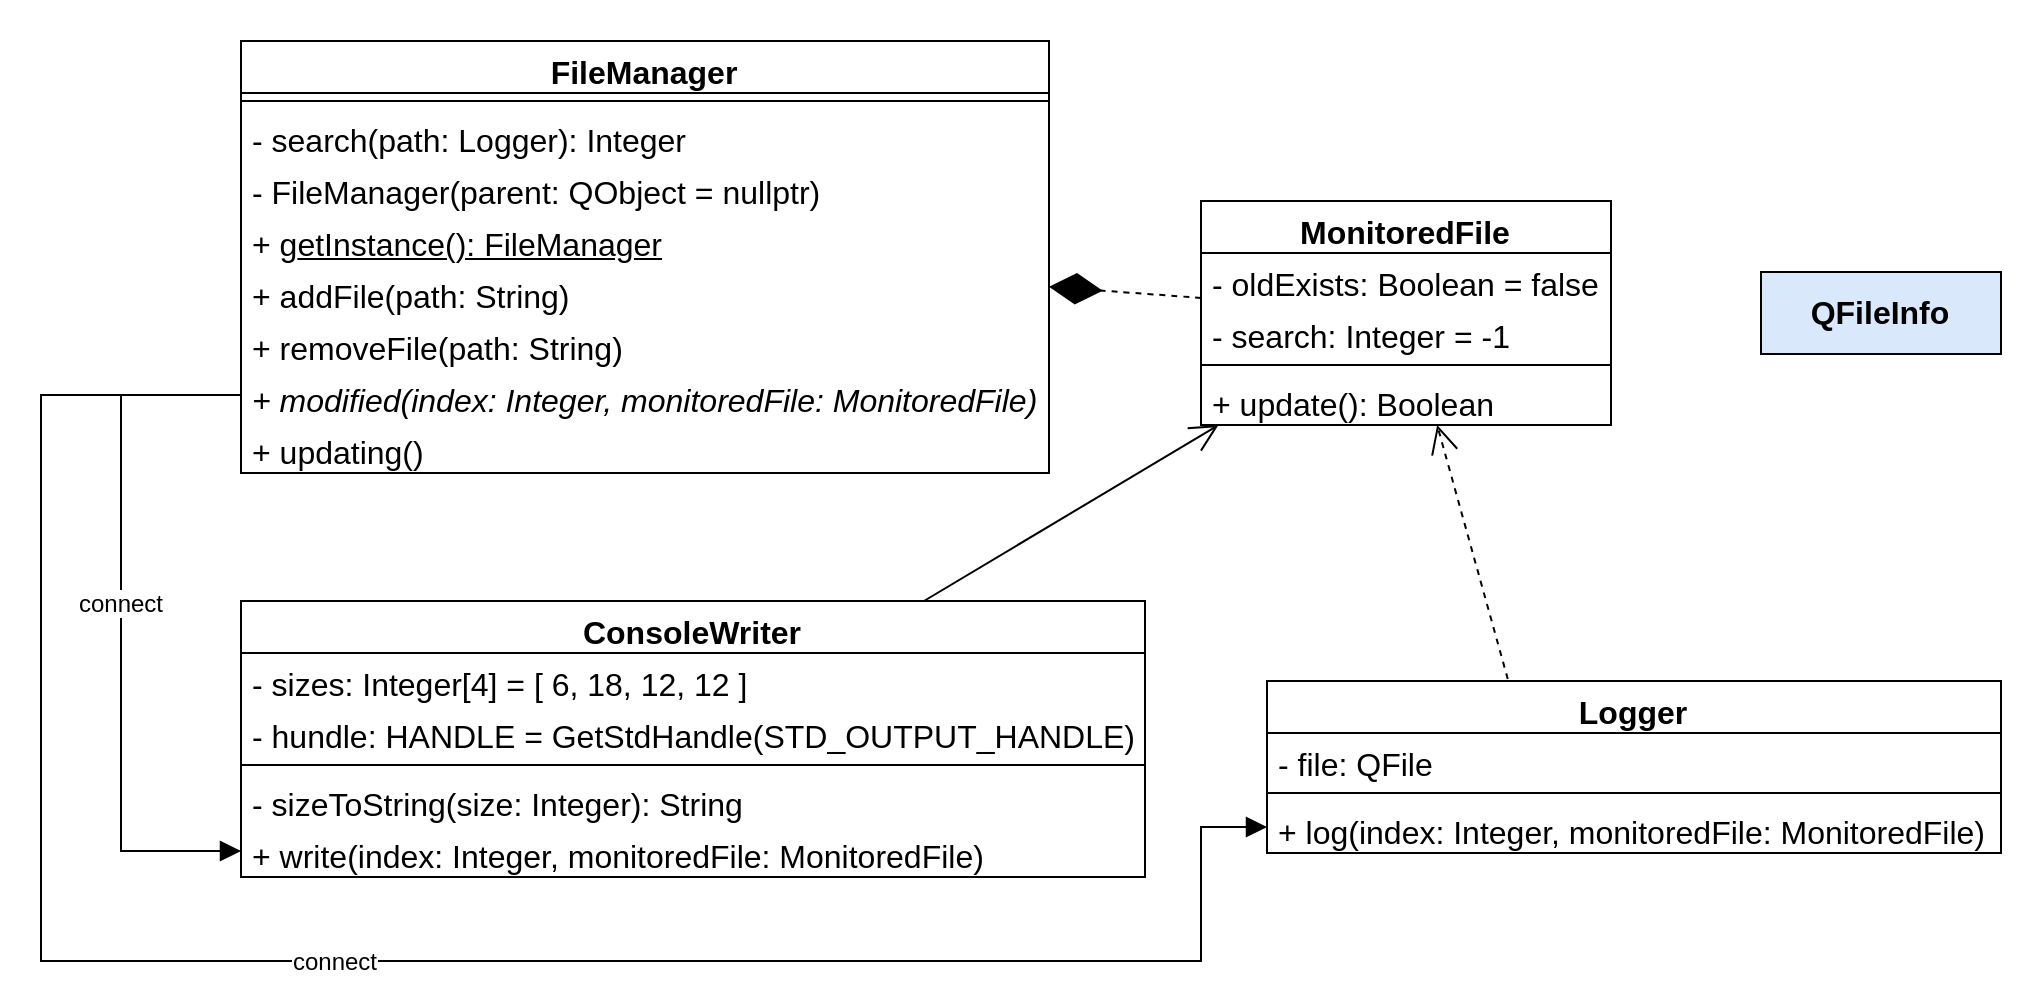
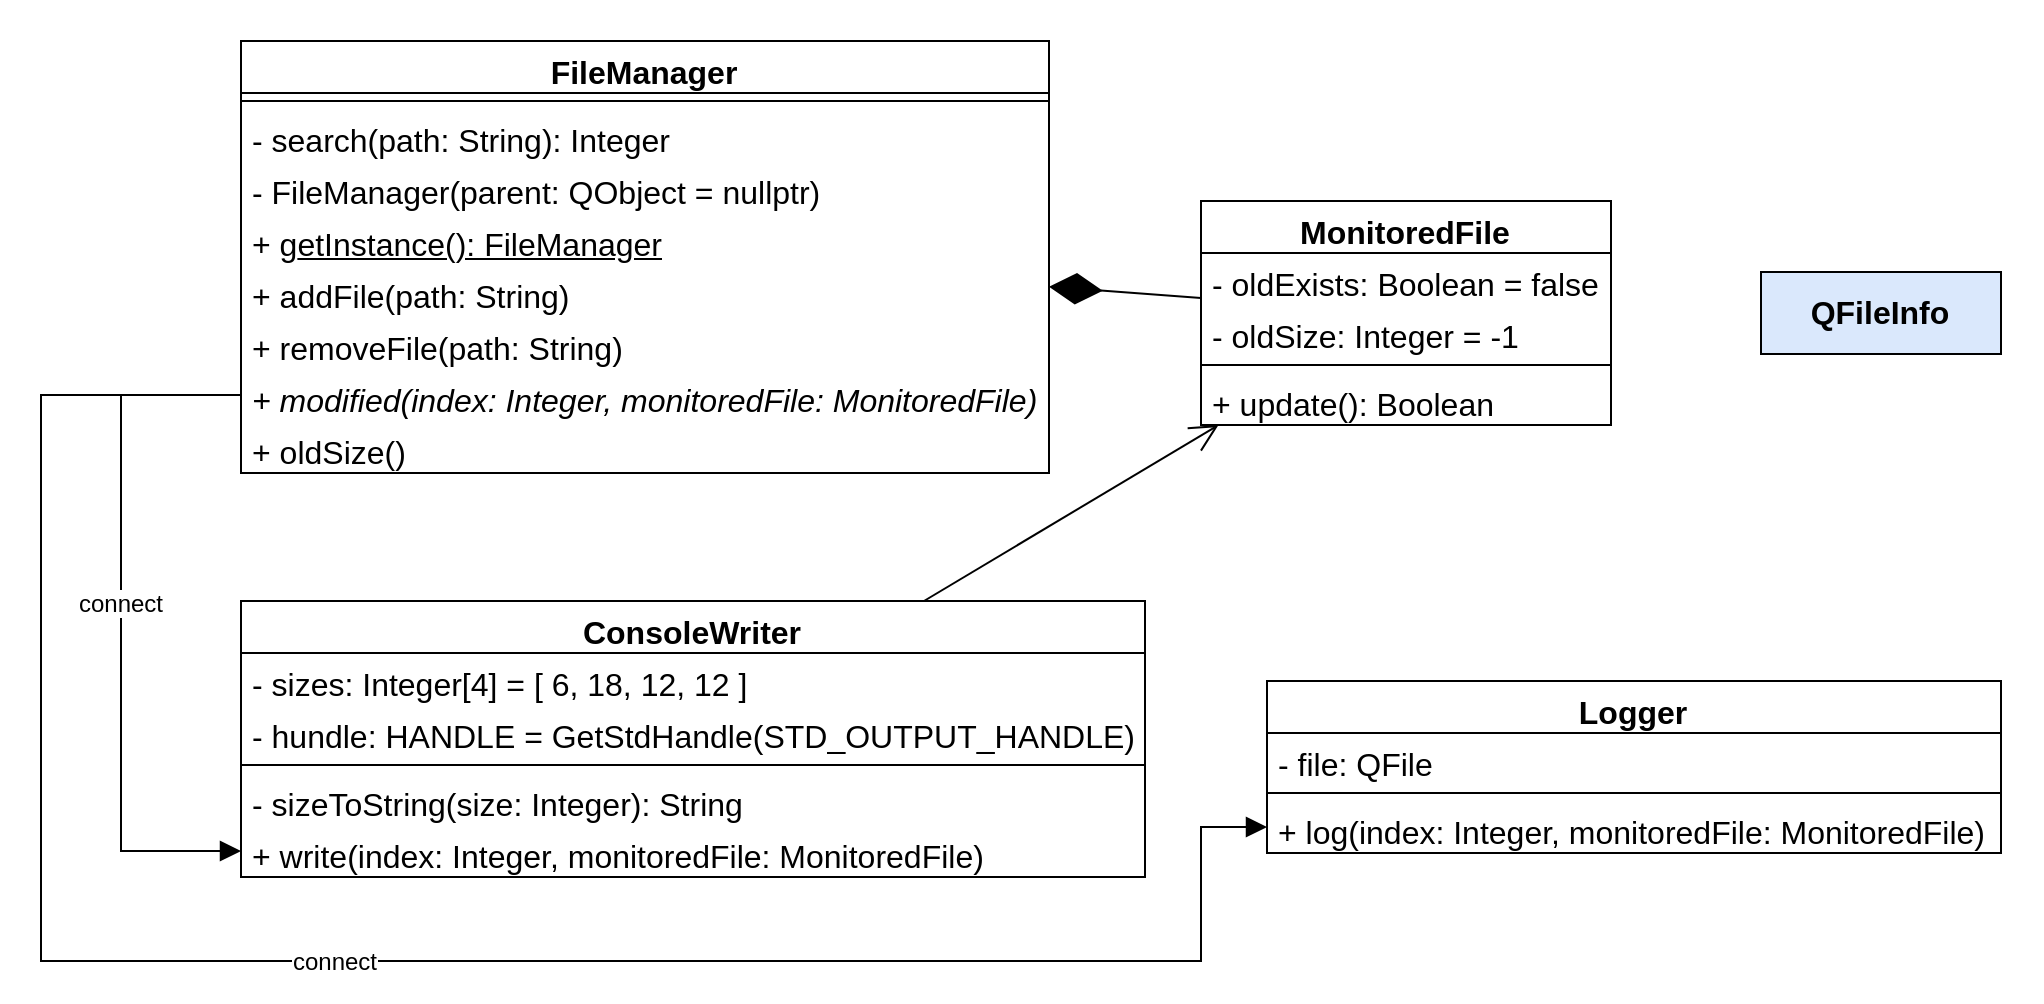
(446, 137) -> (443, 137)
(1152, 294) -> (1152, 294)
(1348, 333) -> (1349, 333)
(327, 449) -> (318, 449)
(1473, 553) -> none
